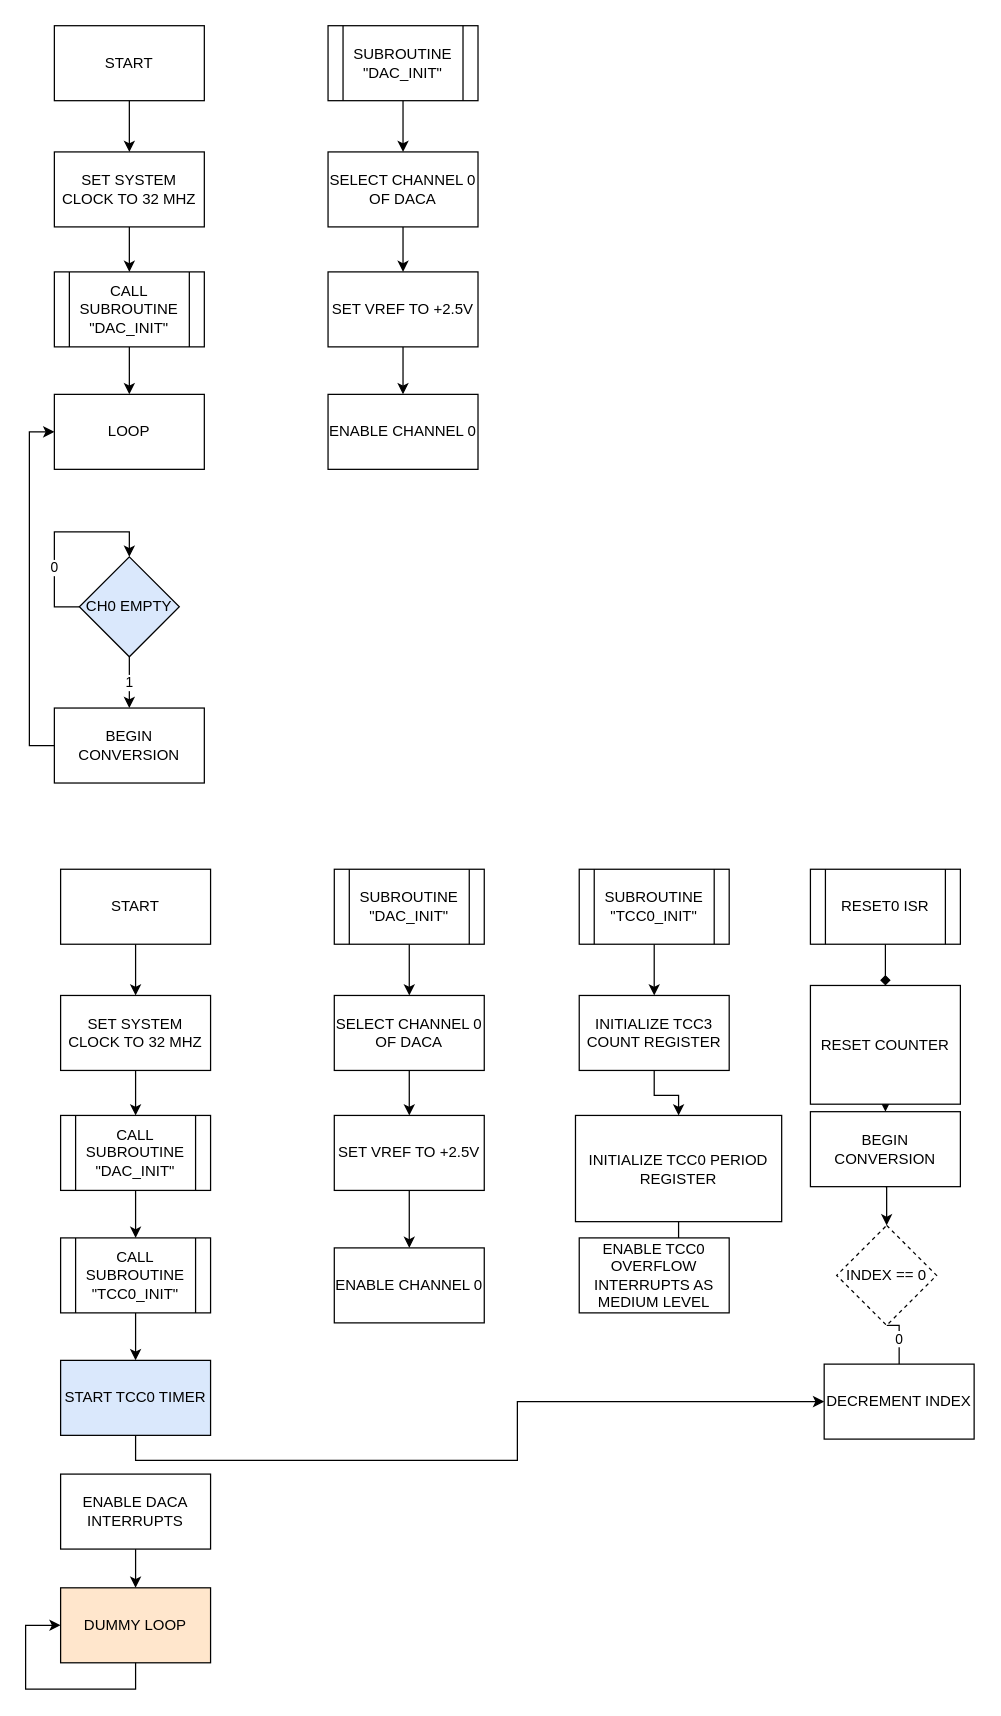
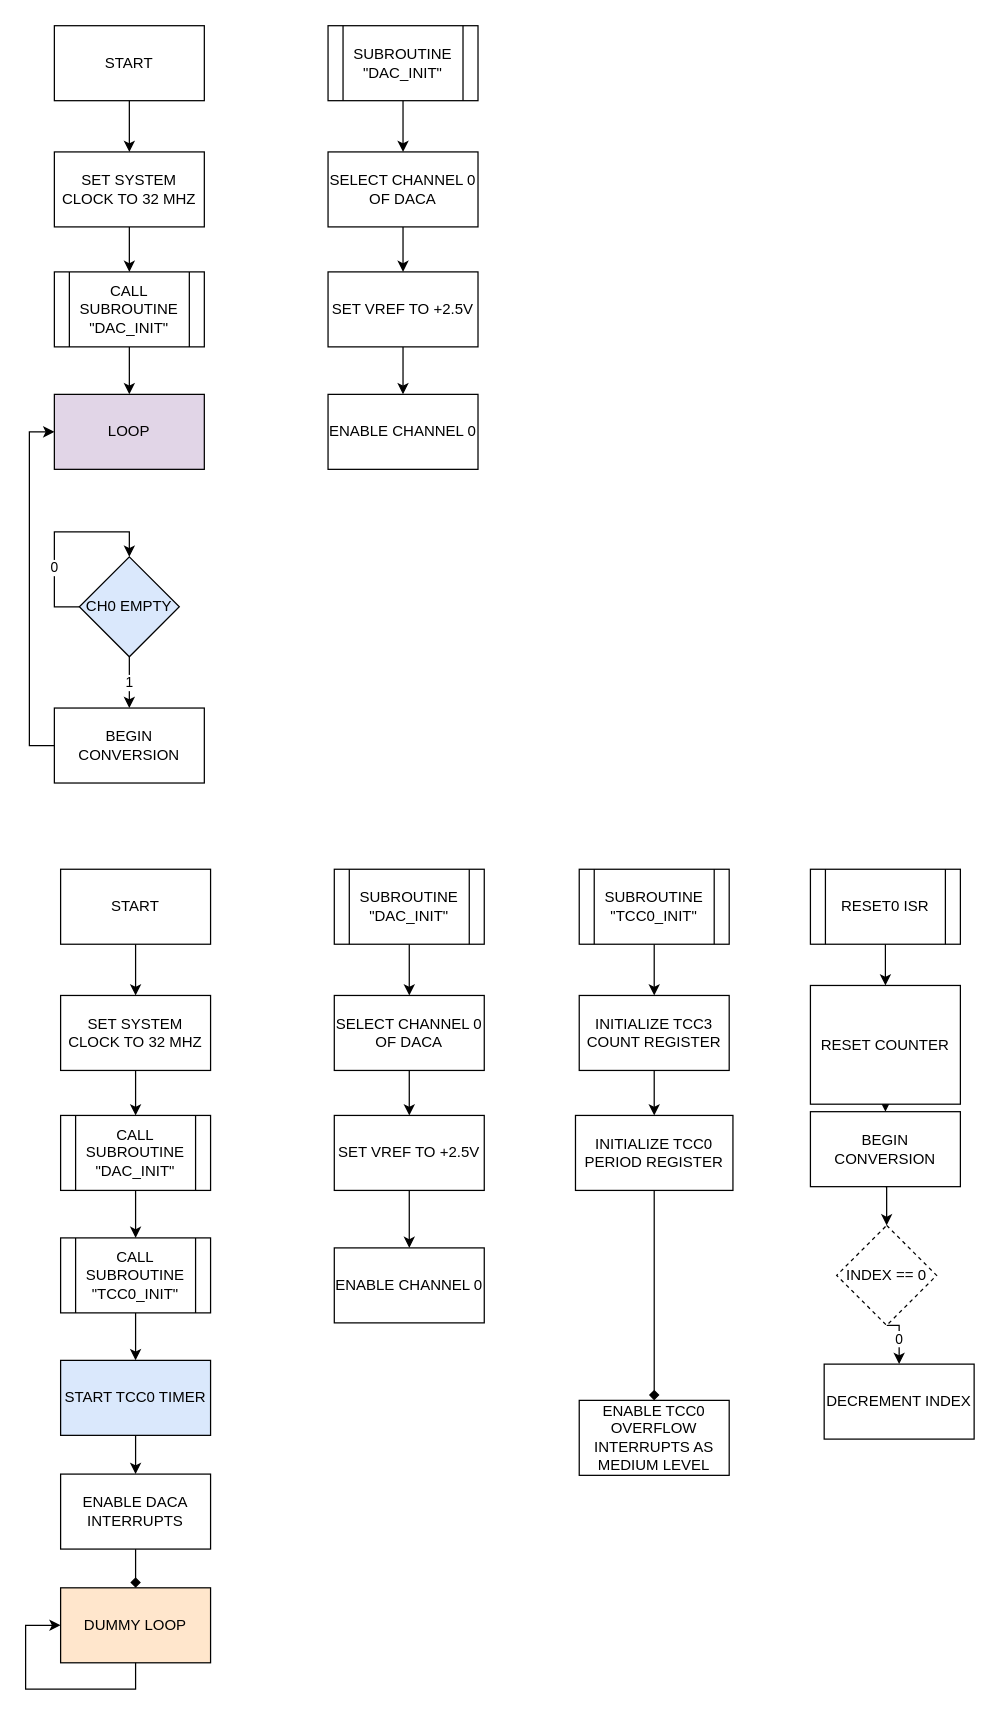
(129, 432) -> (129, 432)
(886, 974) -> (886, 975)
(679, 1169) -> (654, 1153)
(654, 1276) -> (654, 1438)
(899, 1357) -> (899, 1354)
(503, 1461) -> (136, 1462)
(136, 1578) -> (136, 1577)
